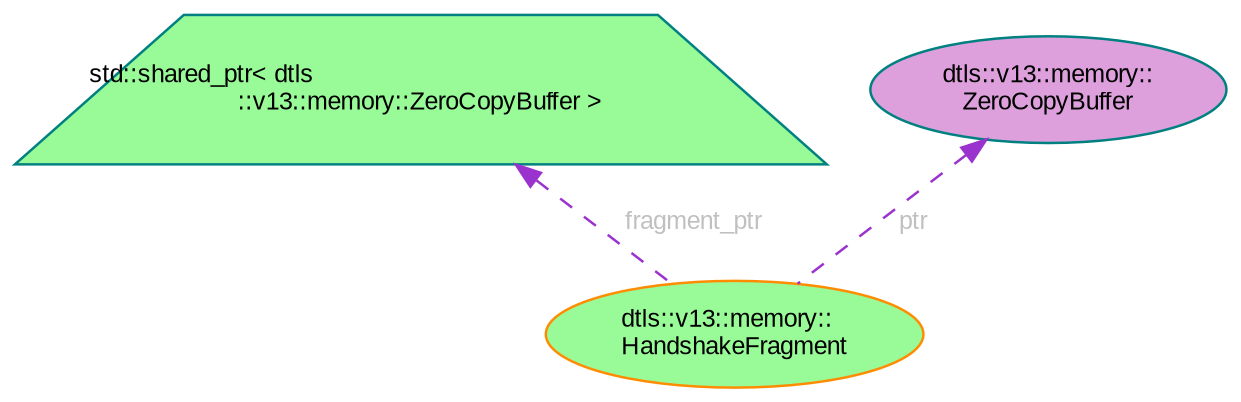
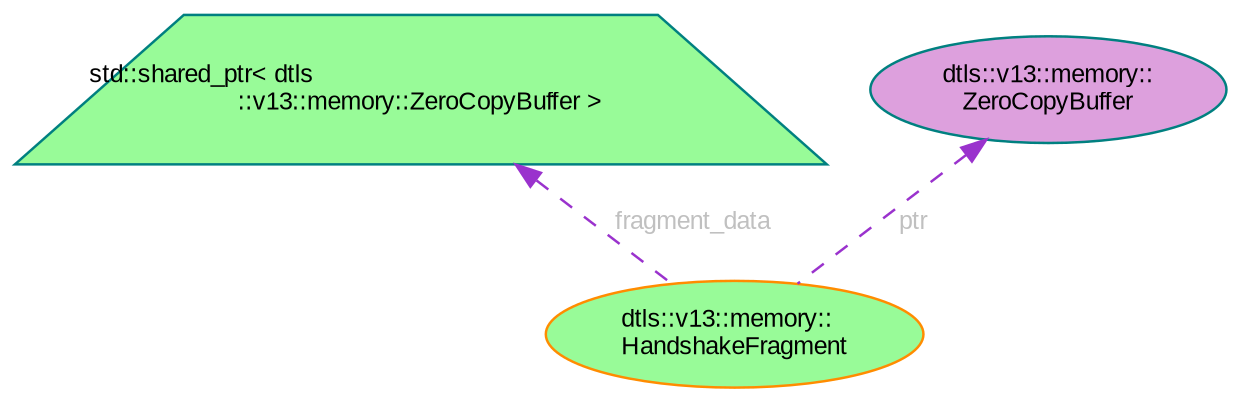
(690, 223) -> (690, 223)
